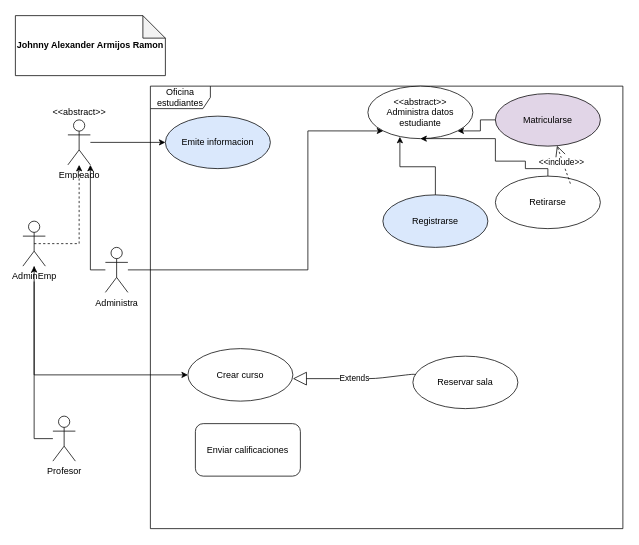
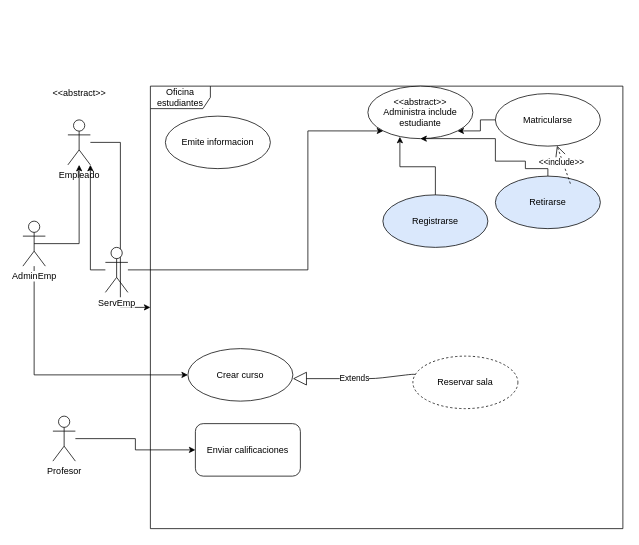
(90, 45) -> none
(79, 112) -> (79, 93)
(420, 112) -> (420, 112)
(548, 120) -> (548, 120)
(140, 142) -> (120, 236)
(218, 142) -> (218, 142)
(548, 202) -> (548, 202)
(79, 229) -> (79, 229)
(117, 303) -> (117, 303)
(465, 382) -> (465, 382)
(34, 416) -> (111, 438)
